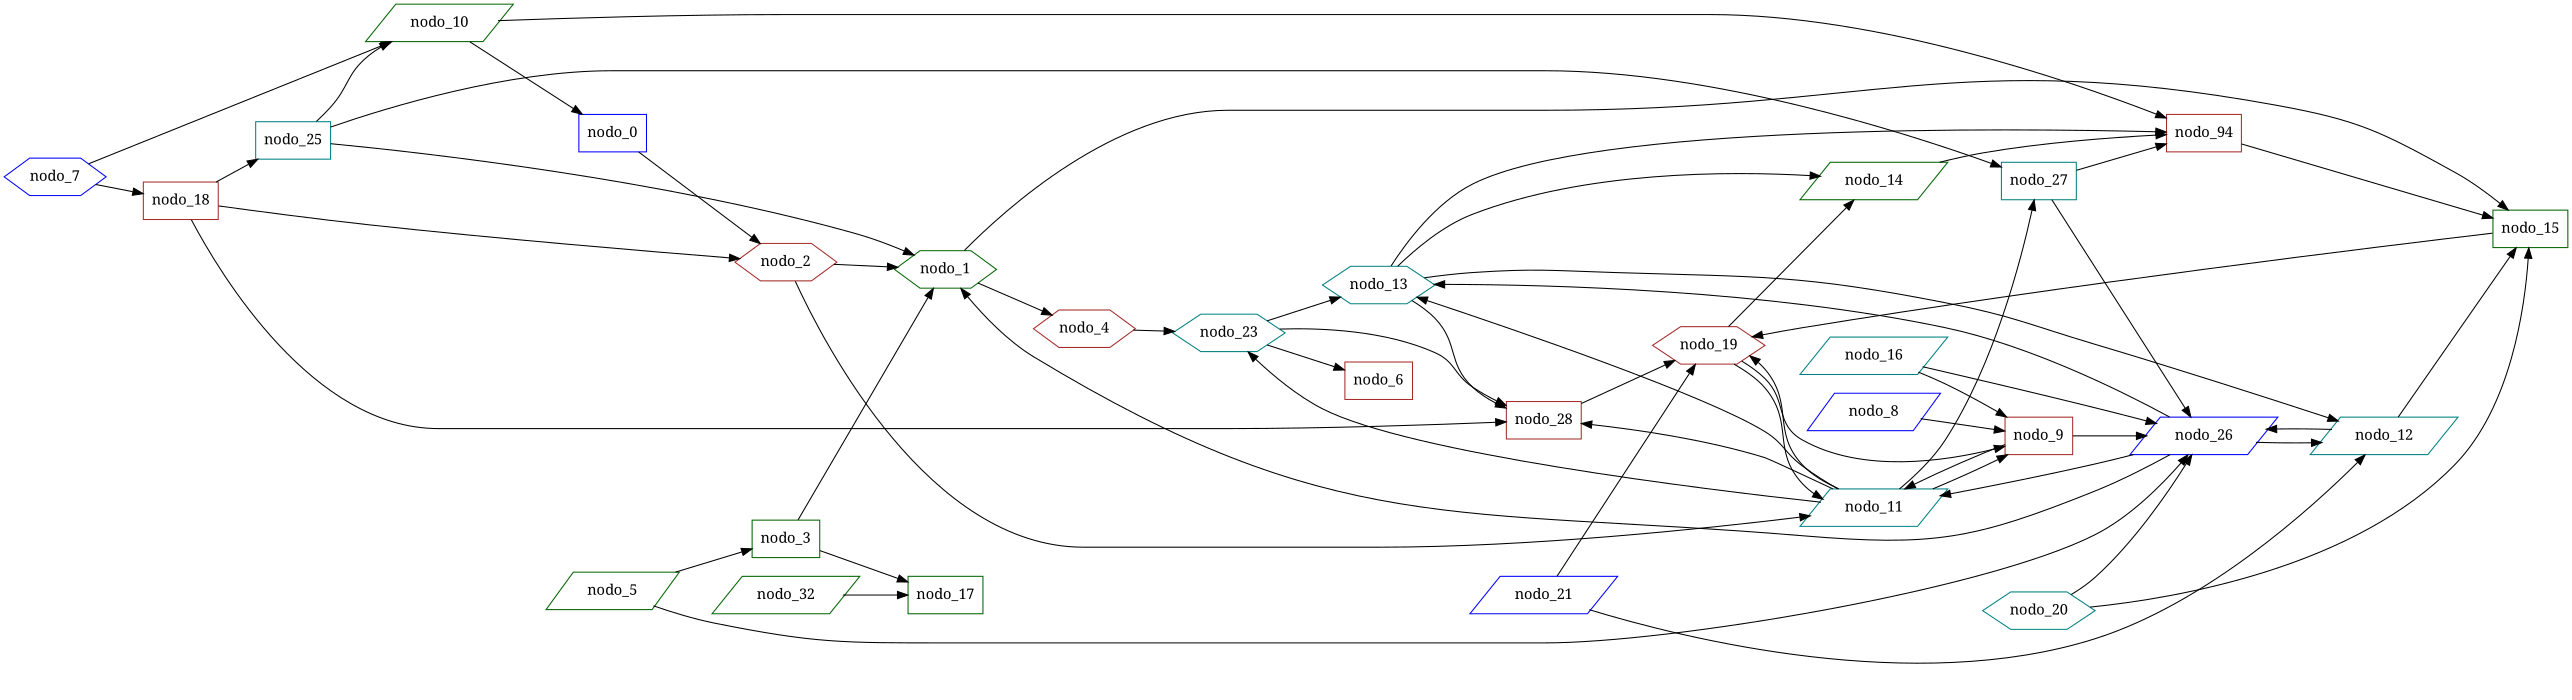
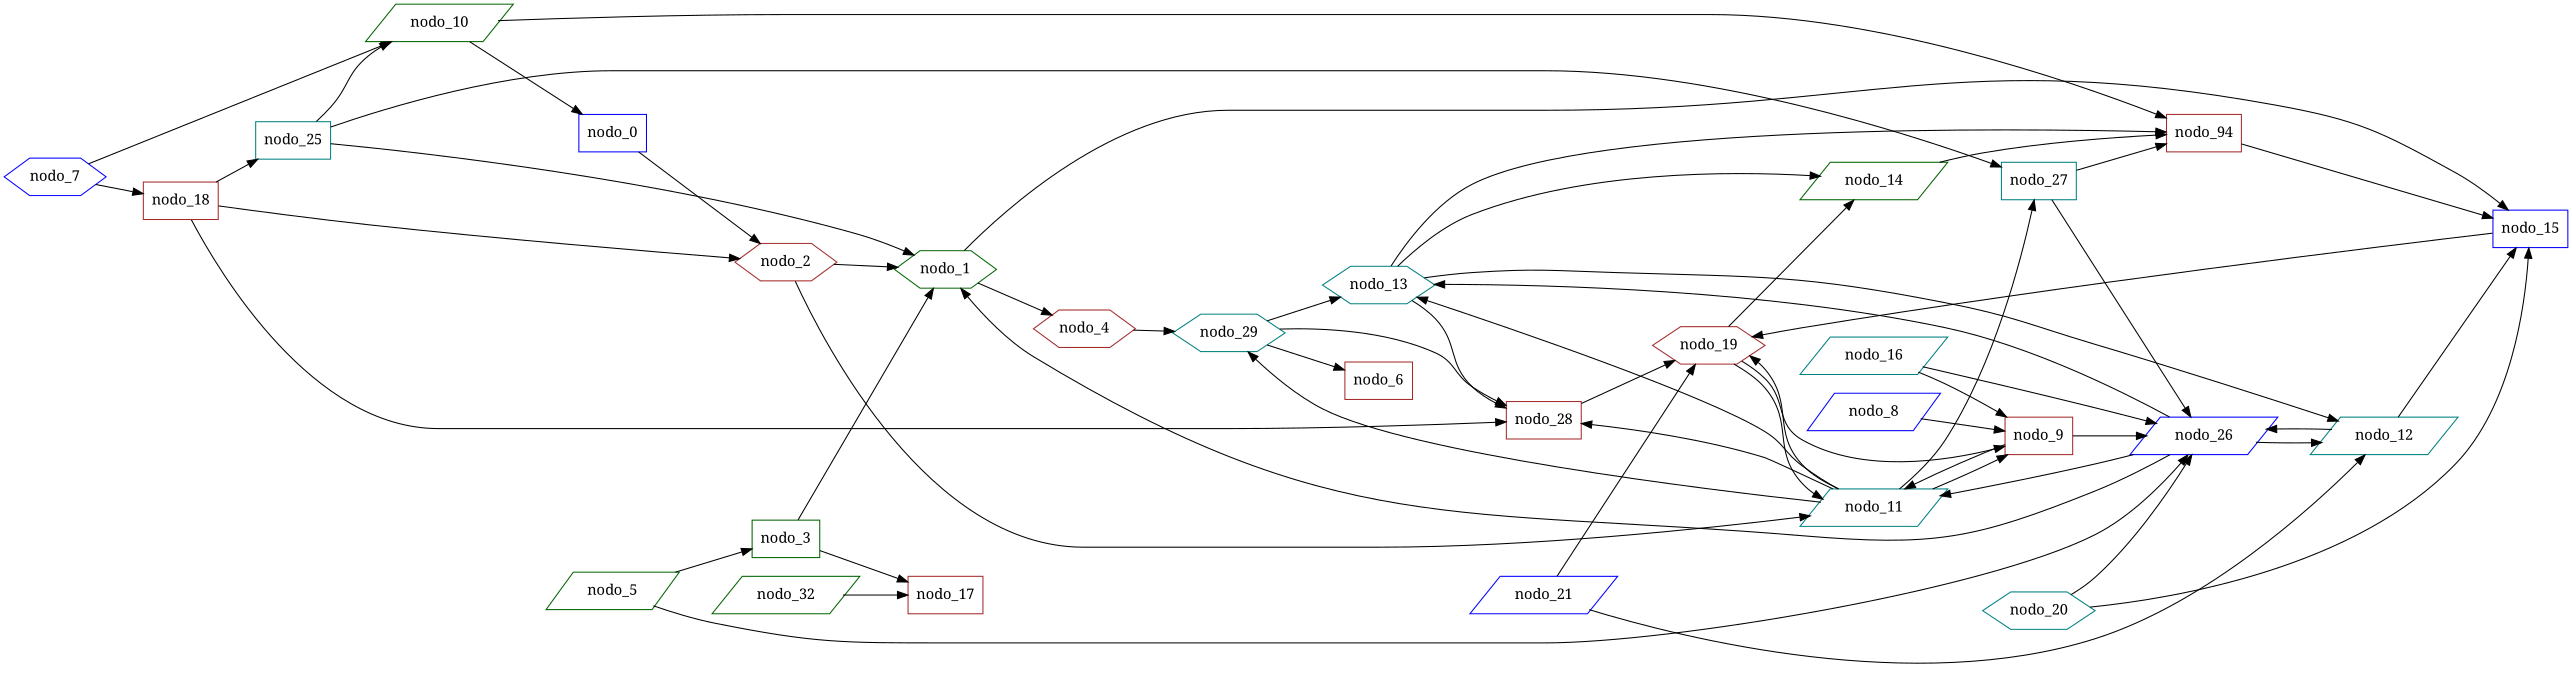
(2530, 229) -> (2530, 229)
(1229, 333) -> (1229, 333)
(945, 595) -> (945, 595)
